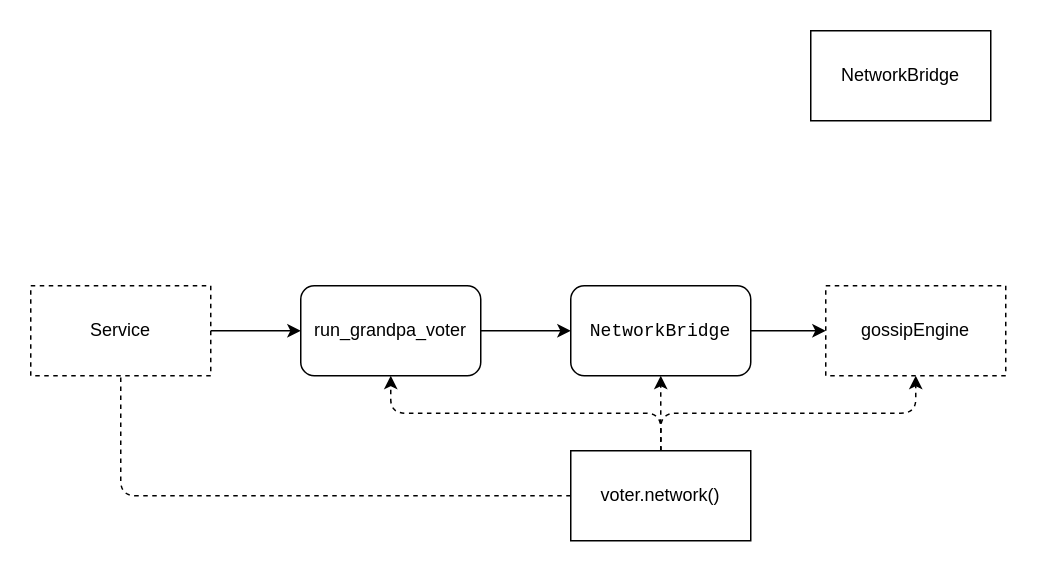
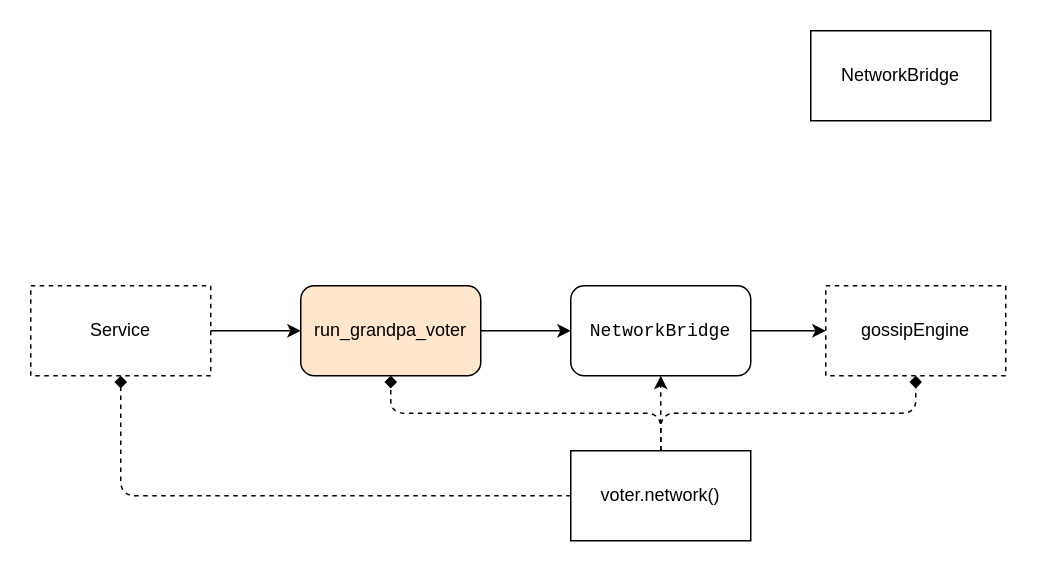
(391, 331) -> (391, 331)
(121, 382) -> (121, 388)
(916, 386) -> (916, 388)
(391, 387) -> (391, 388)
